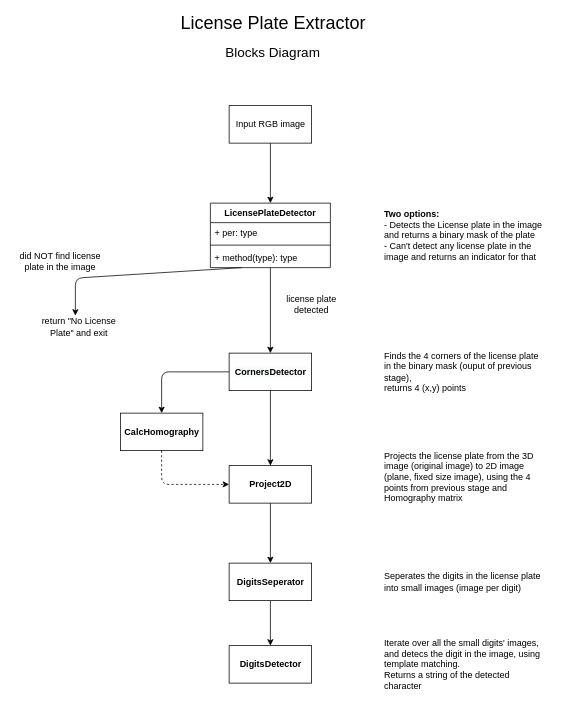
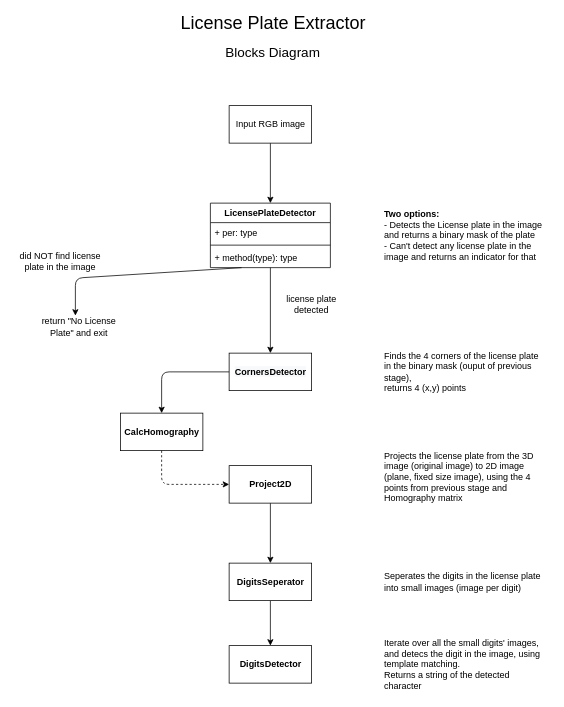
(270, 425) -> none
